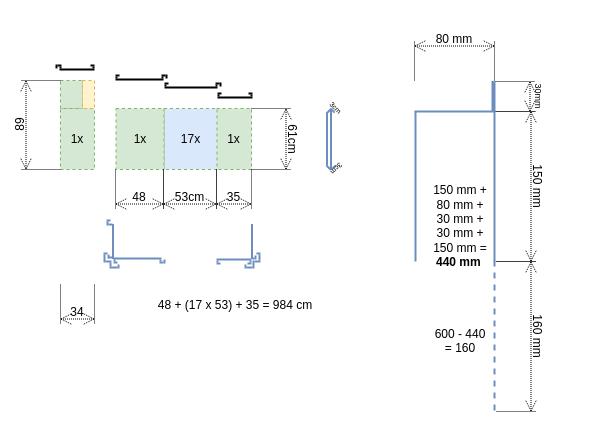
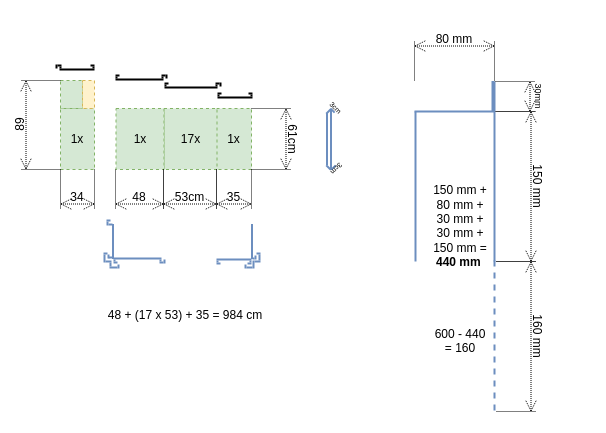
(191, 139) -> (191, 139)
(78, 305) -> (78, 190)
(236, 306) -> (186, 316)
